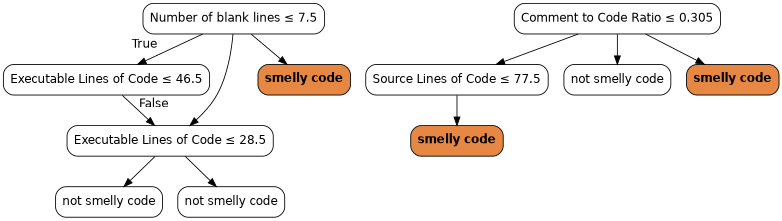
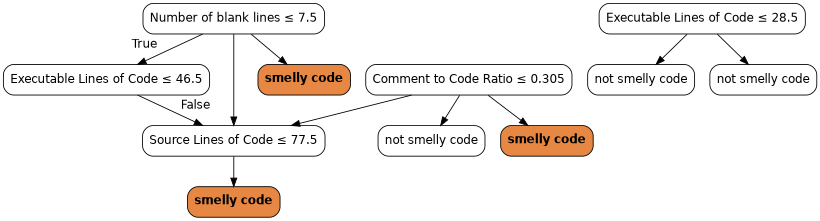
(223, 81) -> (234, 75)
(135, 107) -> (166, 108)
